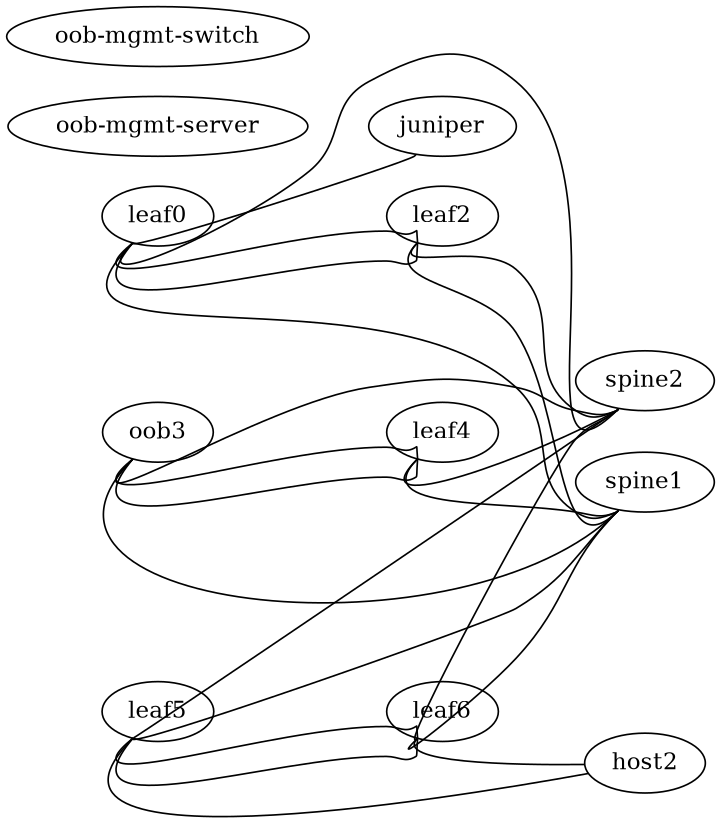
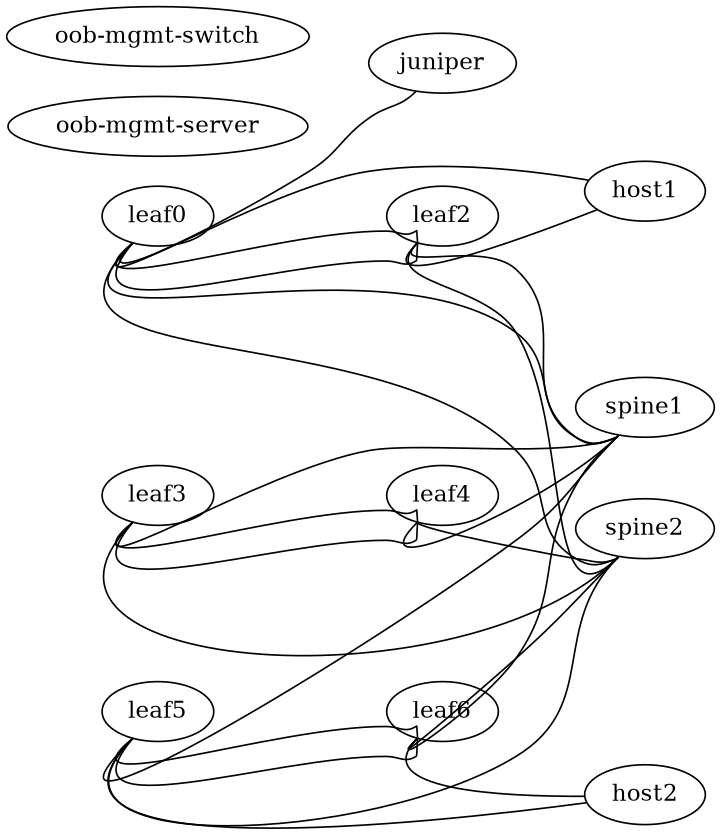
none -> (645, 191)
(158, 432) -> (158, 495)
